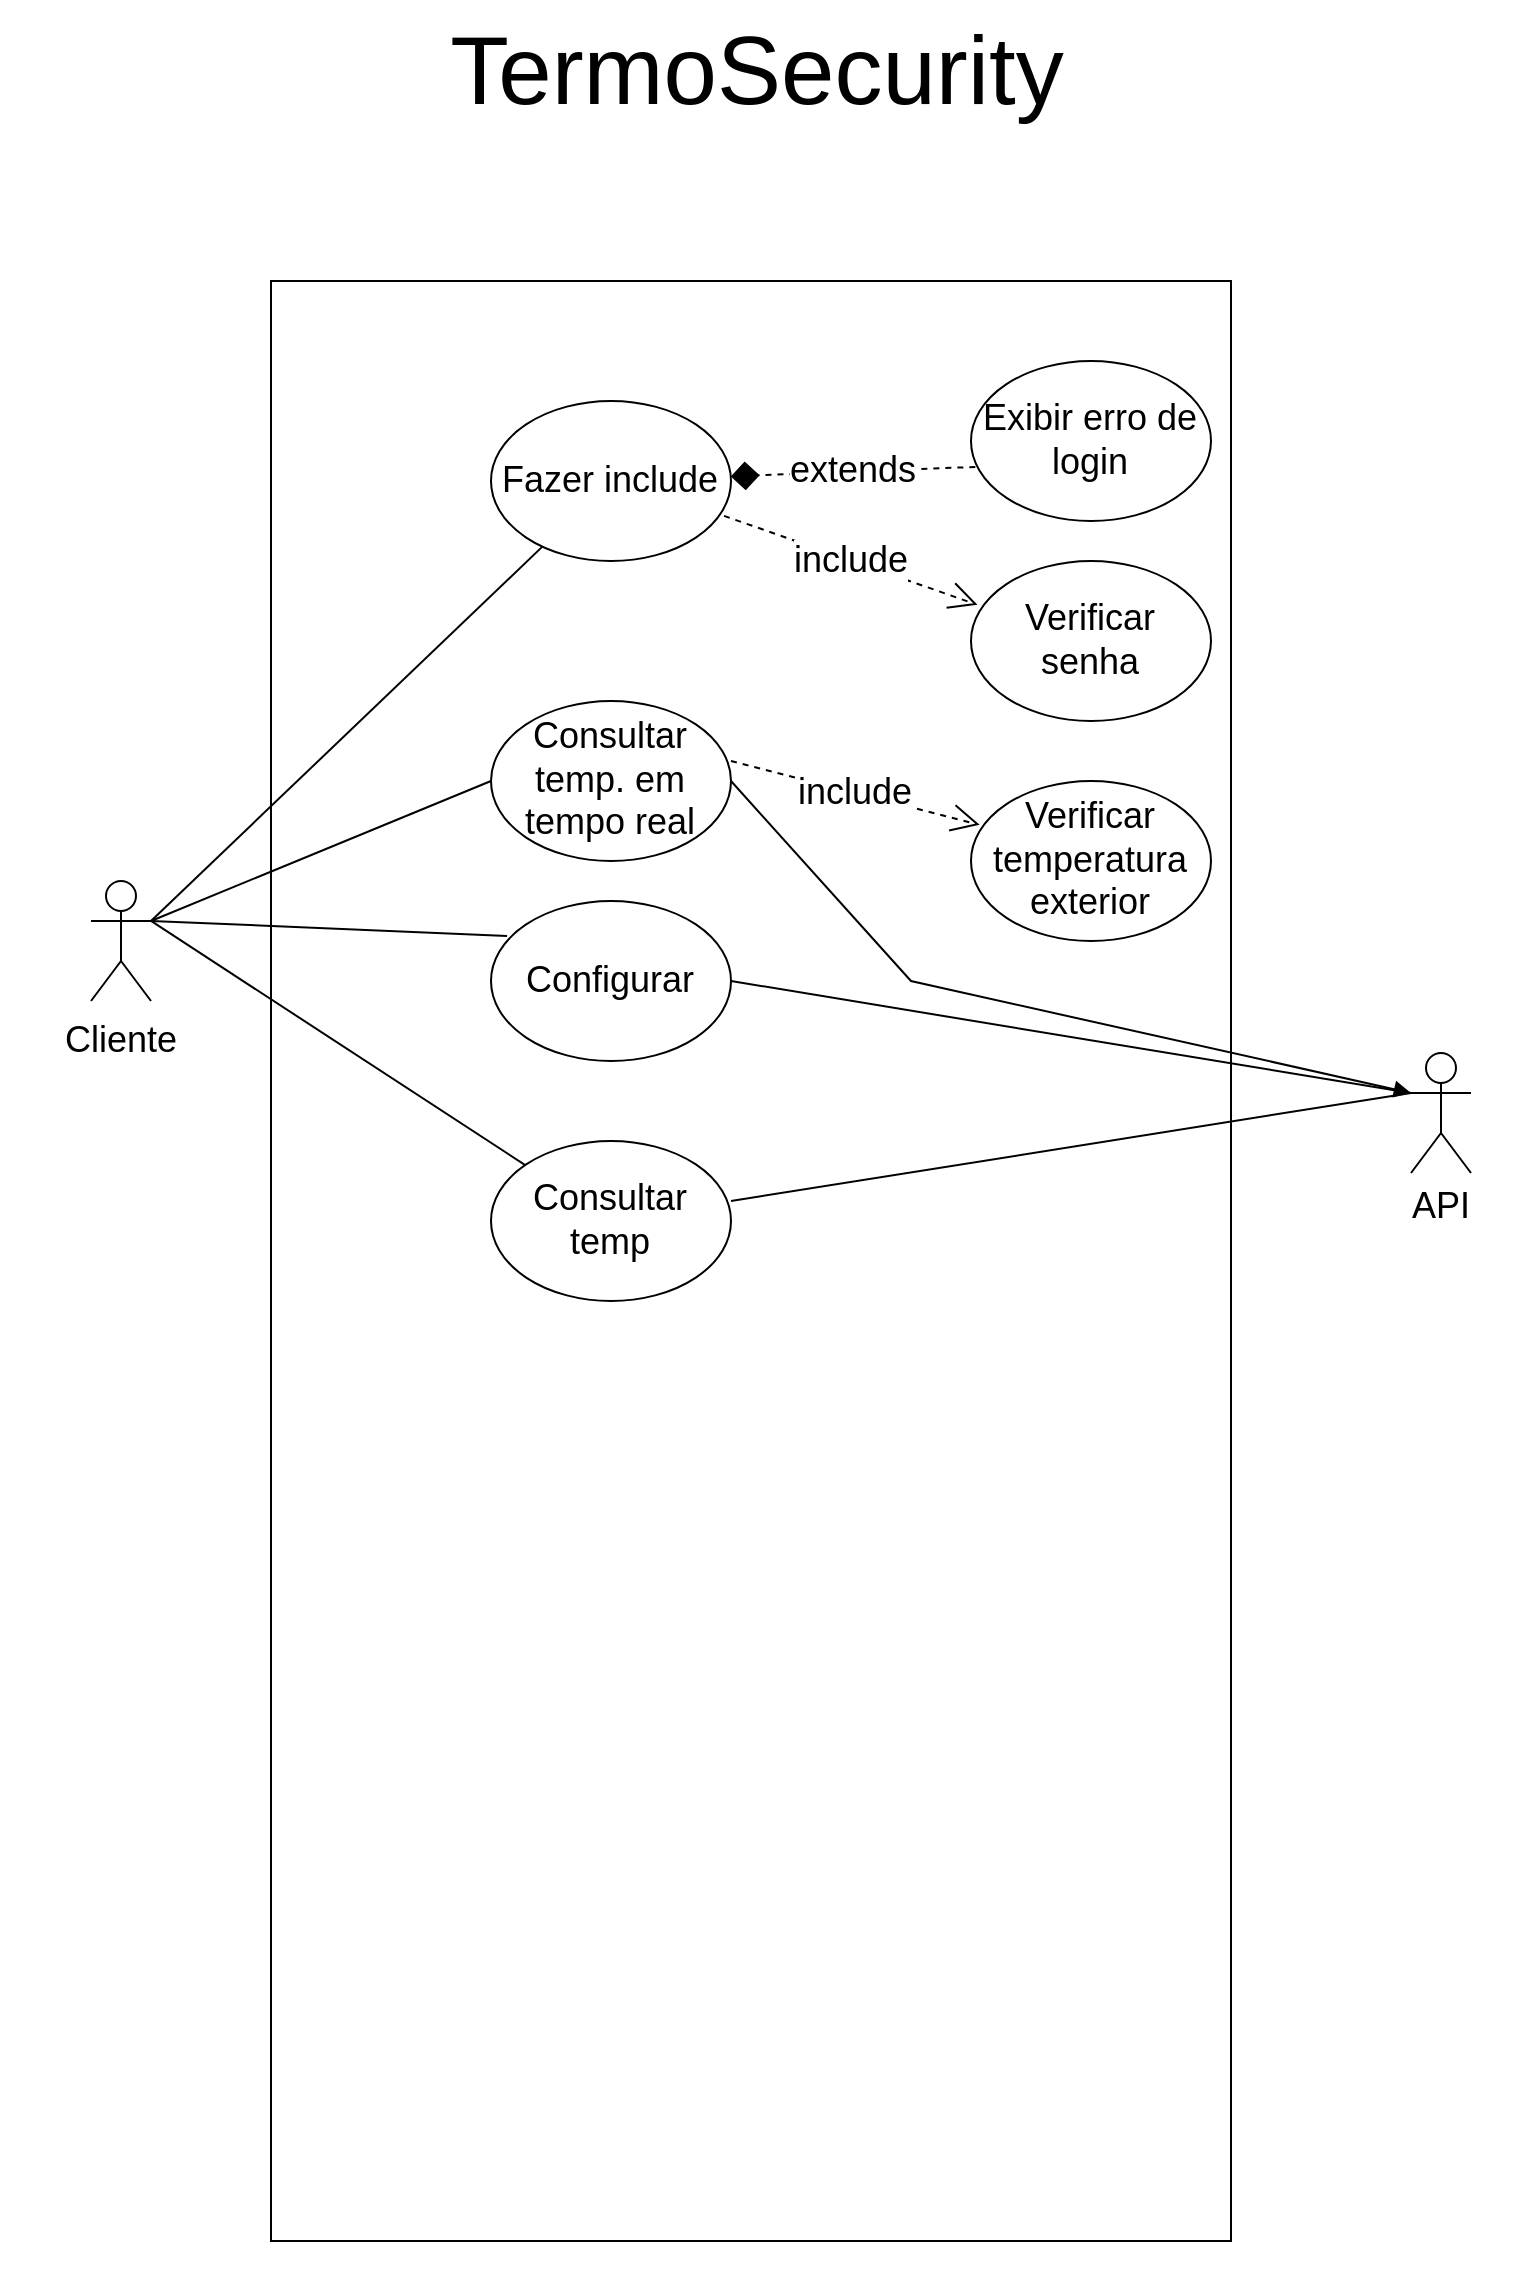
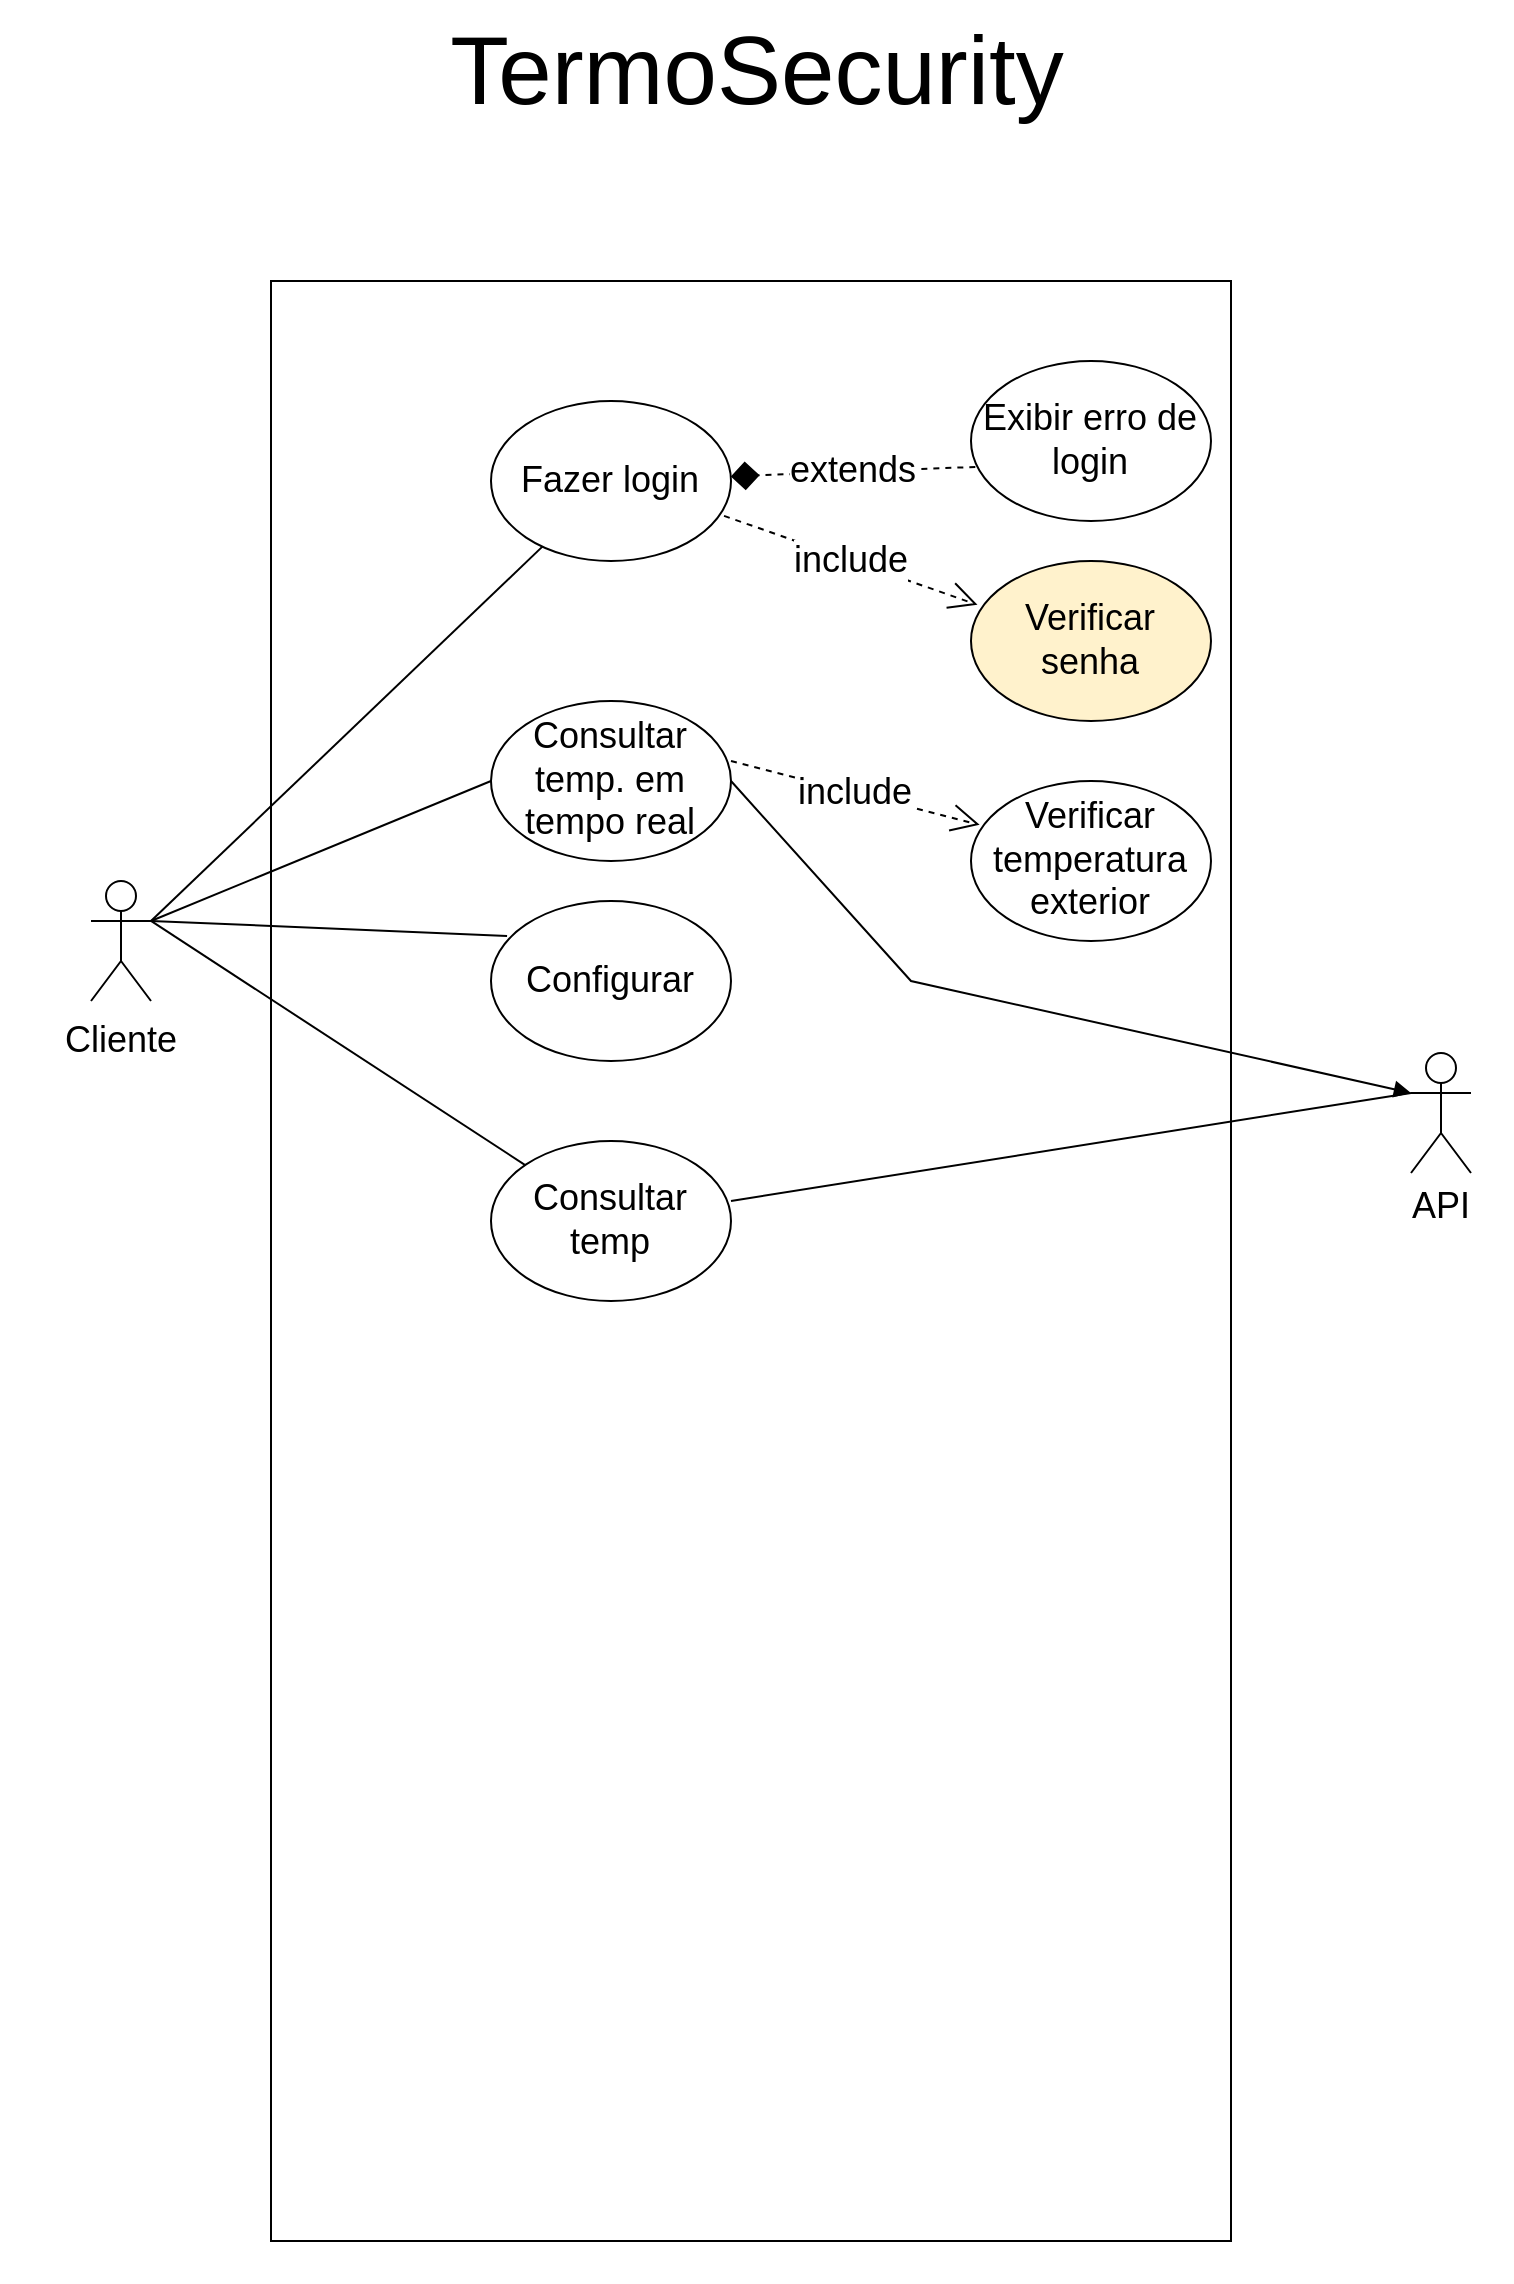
(611, 481) -> (611, 481)
(1091, 641) -> (1091, 641)
(1049, 1033) -> none
